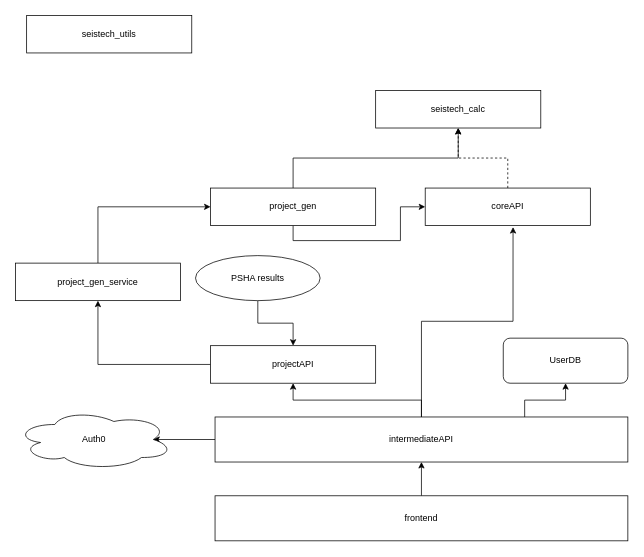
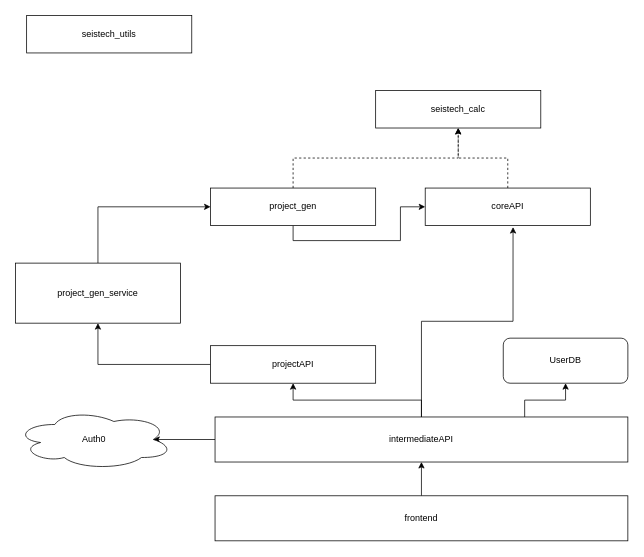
(360, 158) -> (360, 158)
(258, 278) -> none
(98, 282) -> (98, 293)
(258, 313) -> none
